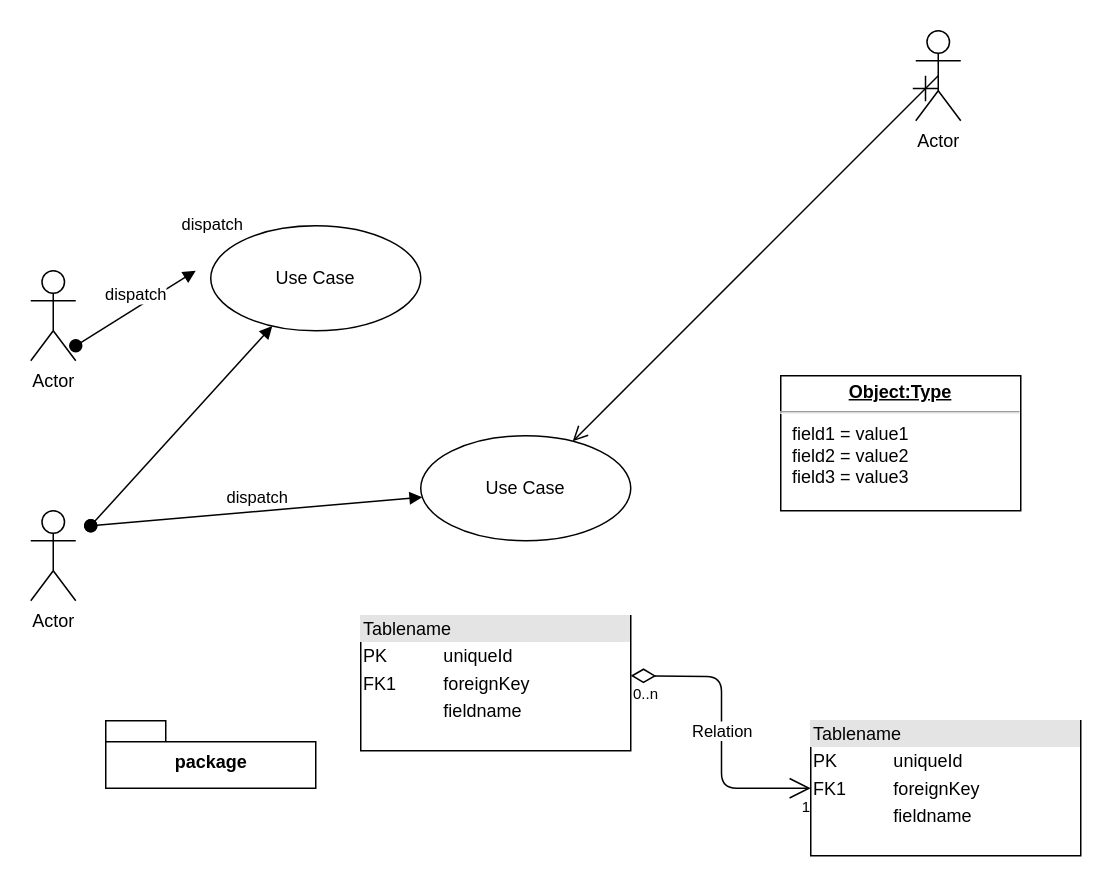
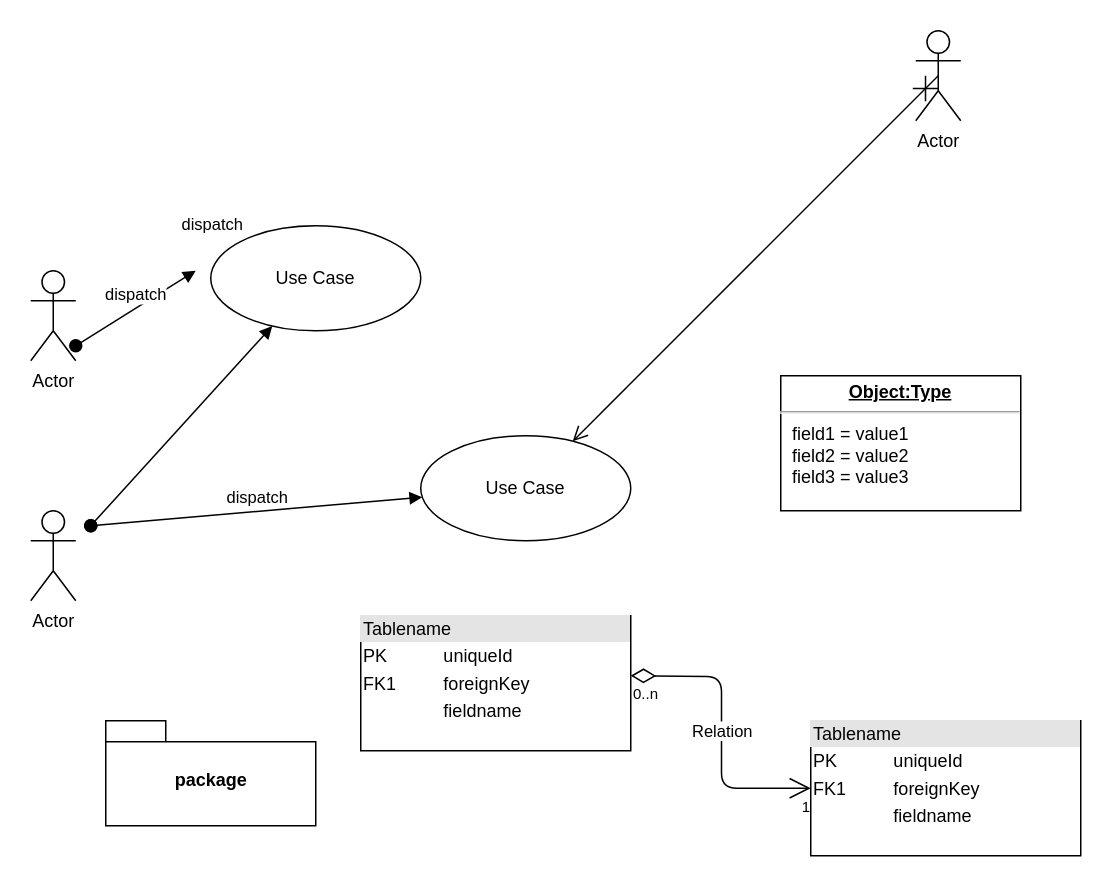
(211, 755) -> (211, 773)
